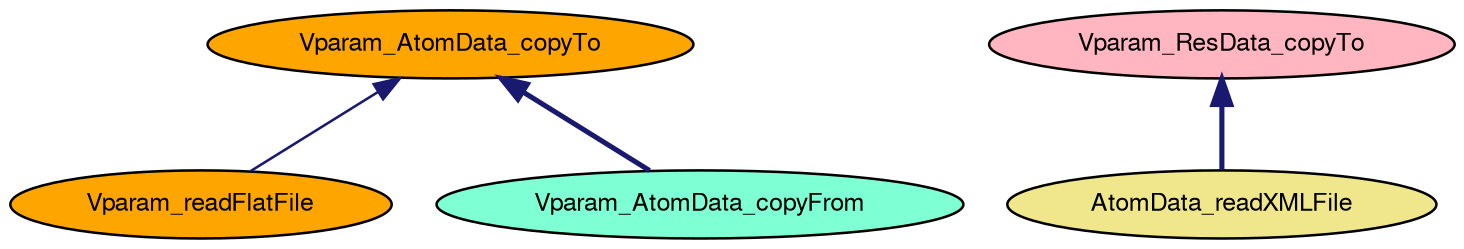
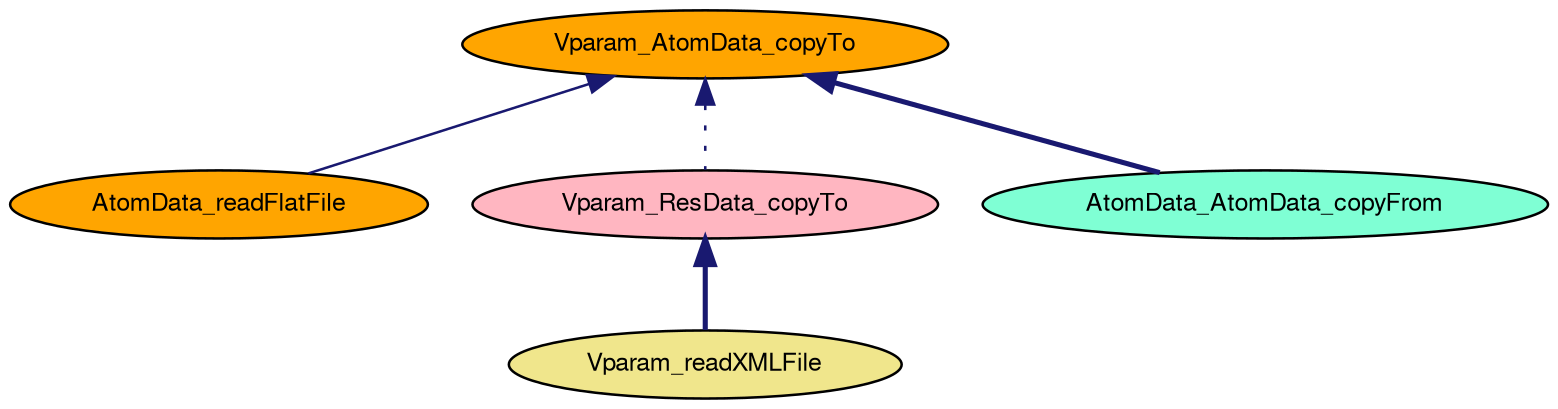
none -> (705, 137)
(201, 204) -> (219, 204)
(700, 204) -> (1265, 204)
(1222, 204) -> (705, 364)
